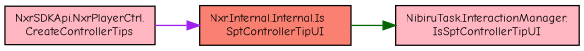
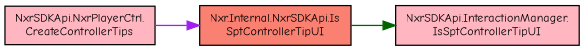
(275, 25) -> (275, 25)
(487, 25) -> (487, 25)
